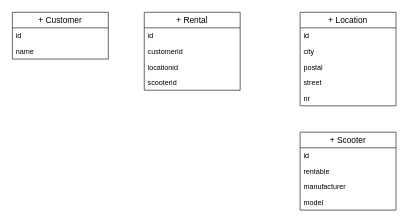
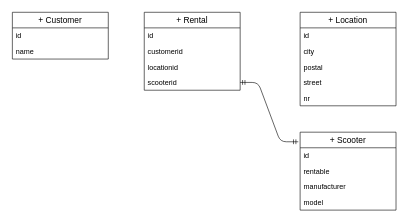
none -> (270, 113)
